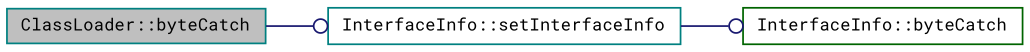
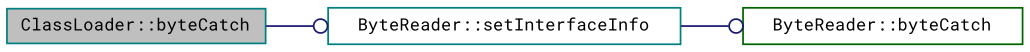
(504, 26) -> (504, 26)
(883, 26) -> (883, 26)
